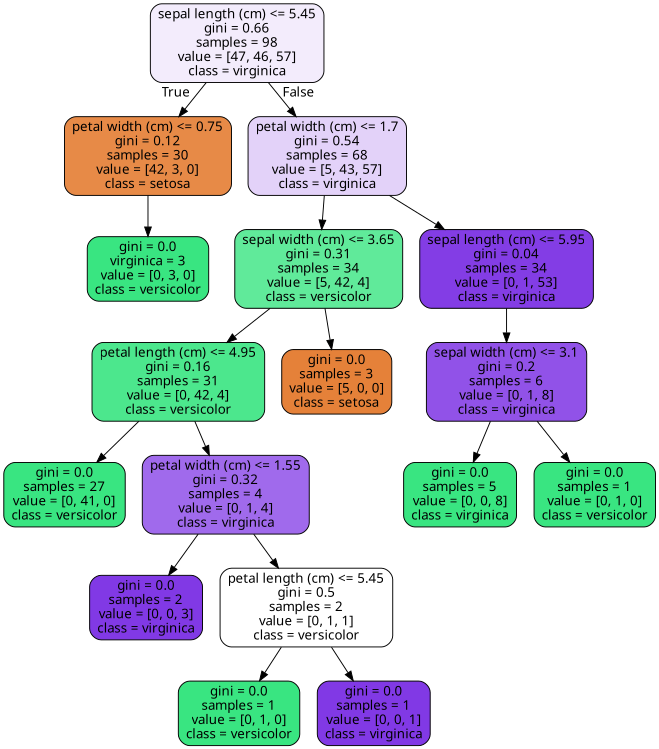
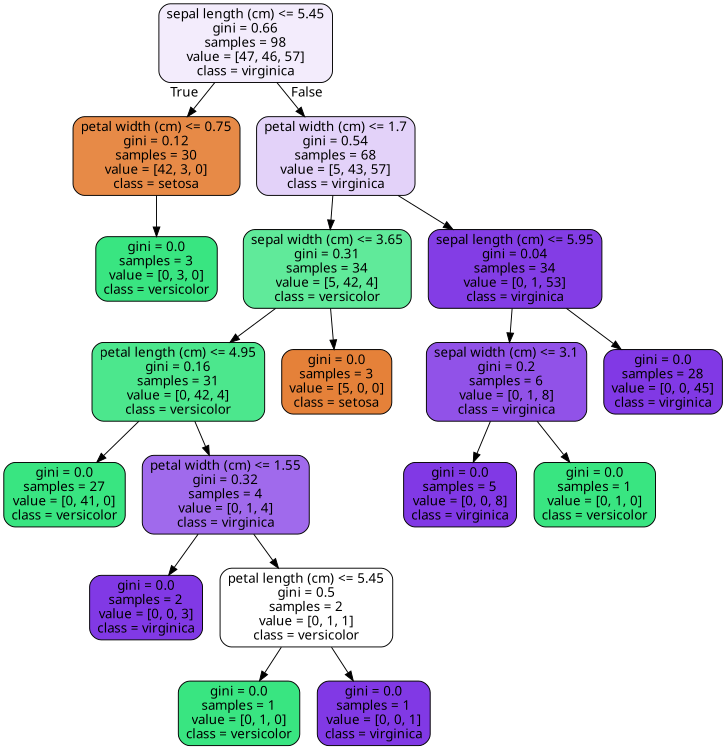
(148, 269) -> (157, 269)
none -> (663, 382)
(460, 495) -> (460, 495)
